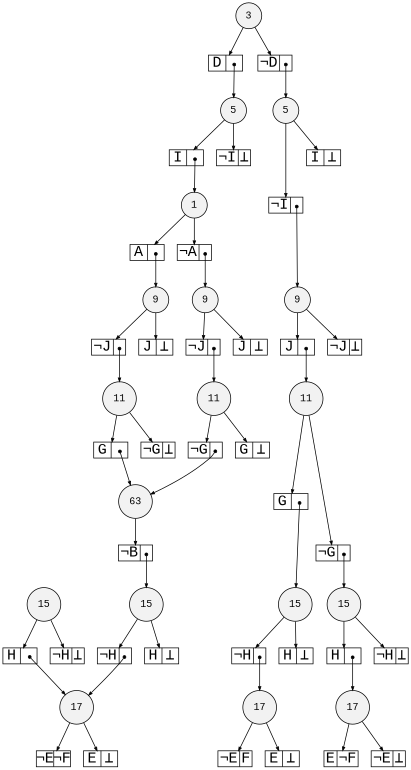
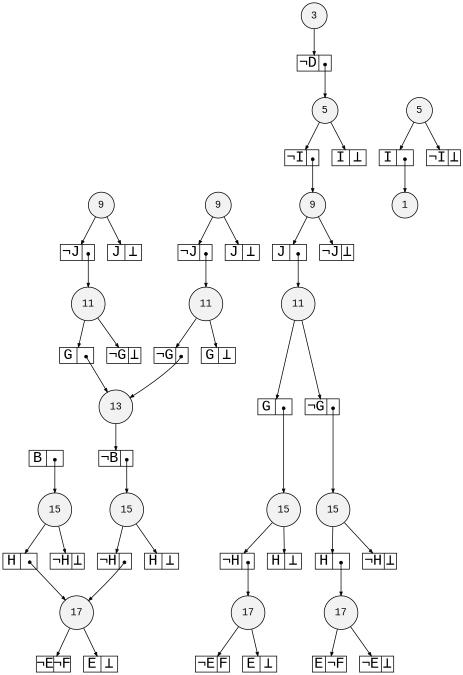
(226, 63) -> none
(147, 252) -> none
(194, 252) -> none
none -> (46, 458)
(135, 502) -> (116, 407)
